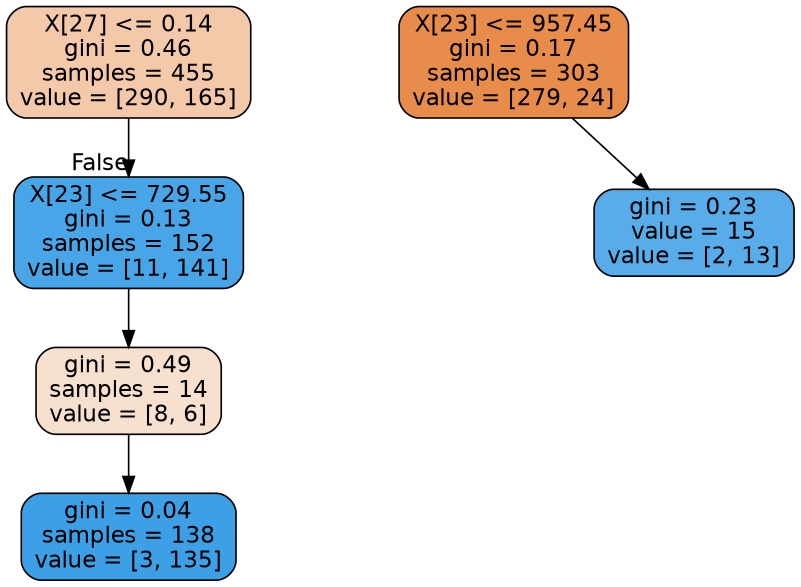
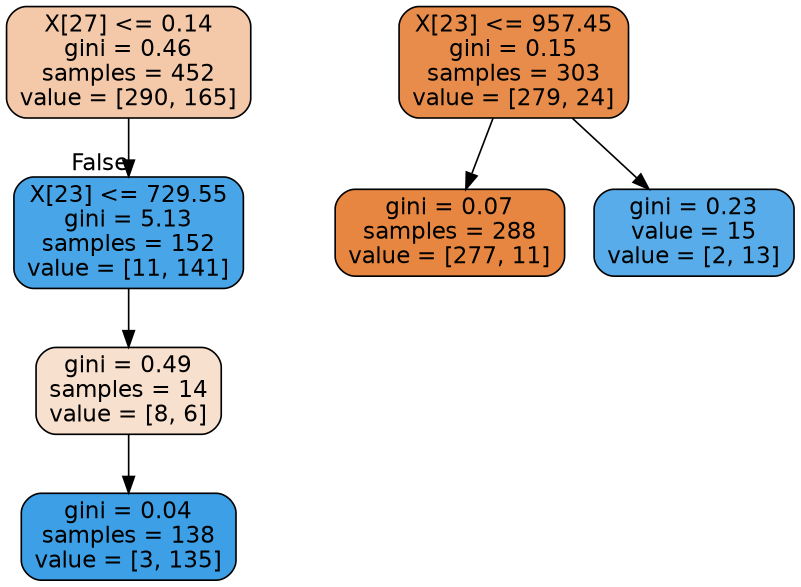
(129, 62) -> (129, 62)
(514, 62) -> (514, 62)
(129, 233) -> (129, 233)
none -> (450, 233)
